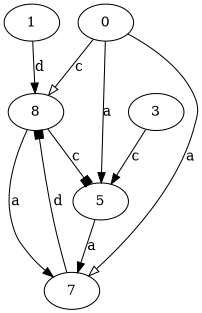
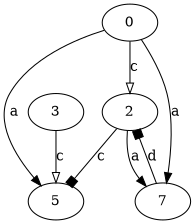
(32, 23) -> none
(36, 112) -> (130, 112)
(186, 150) -> (169, 103)
(131, 152) -> (56, 152)
(88, 241) -> none
